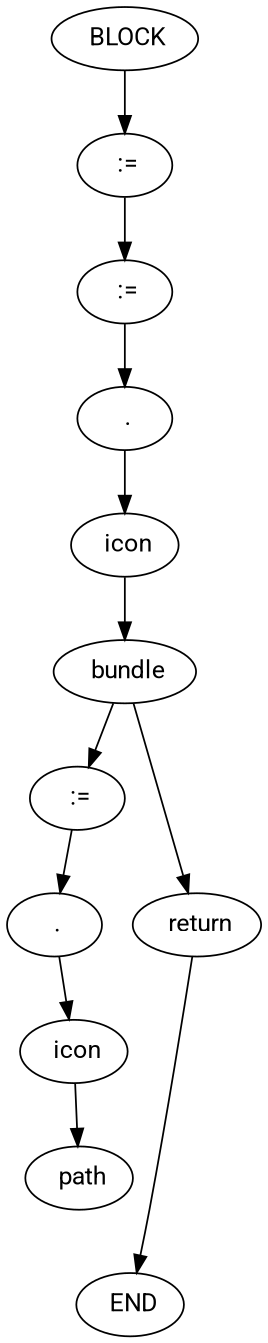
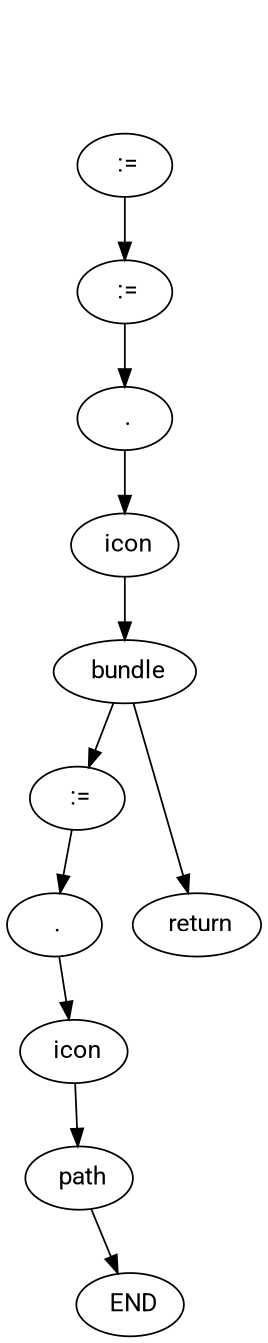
(125, 39) -> none
(168, 1106) -> (101, 1233)
